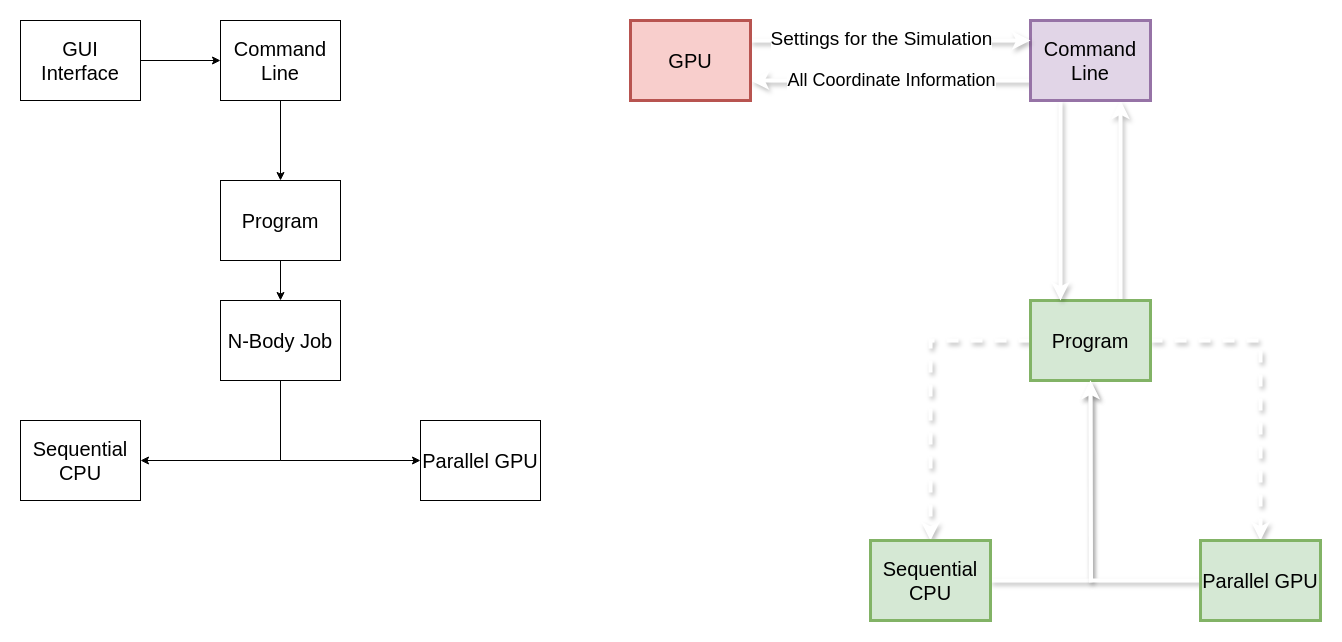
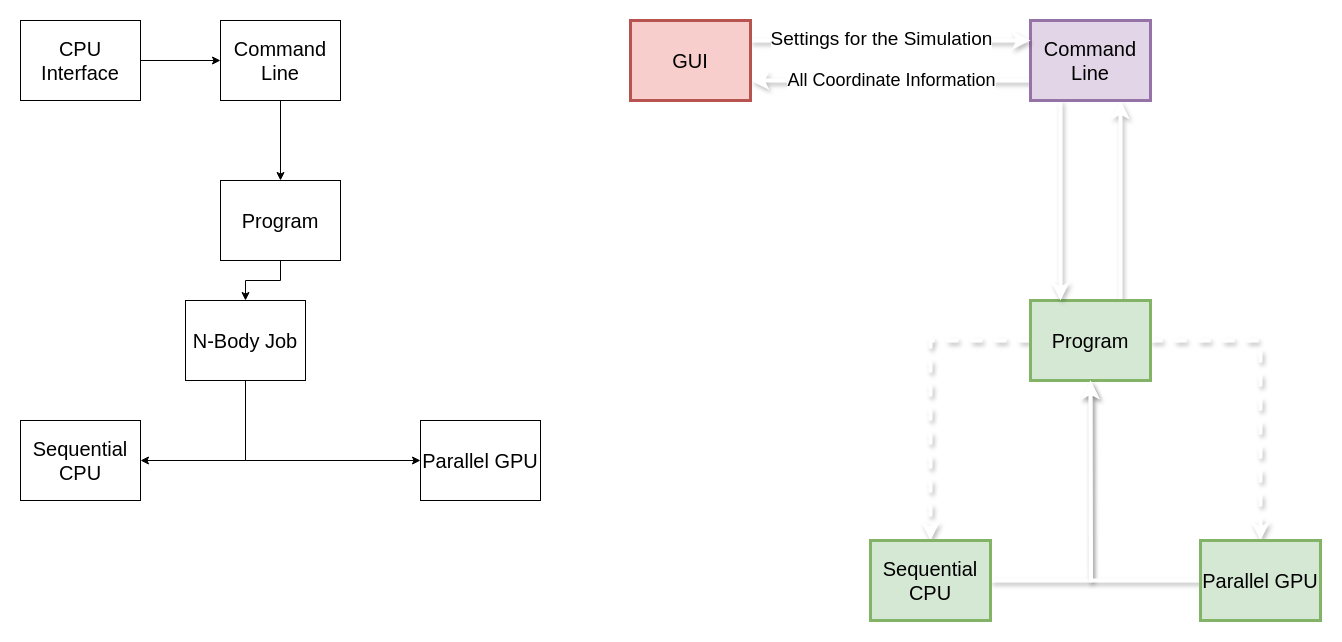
(81, 61) -> (81, 61)
(691, 61) -> (691, 61)
(281, 341) -> (246, 341)
